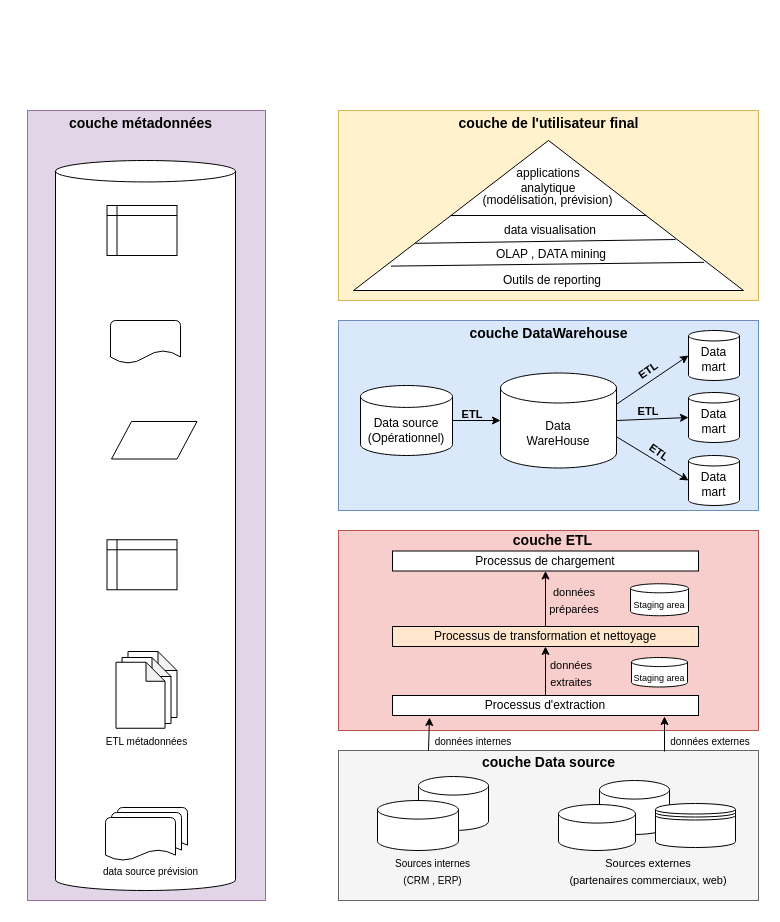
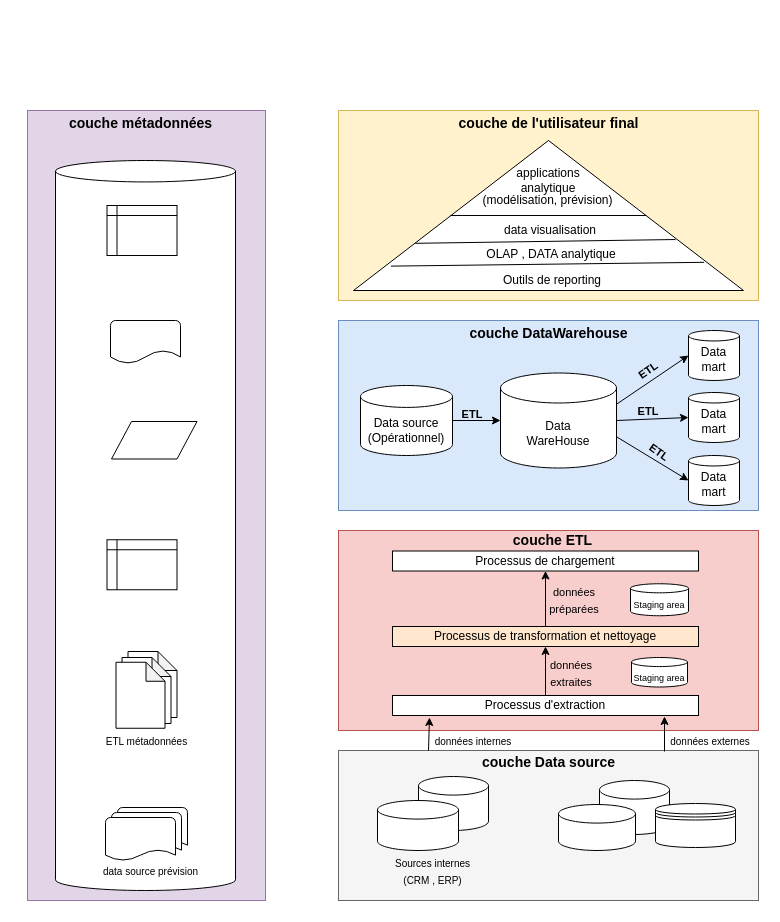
(552, 255) -> (552, 255)
(649, 871) -> none
